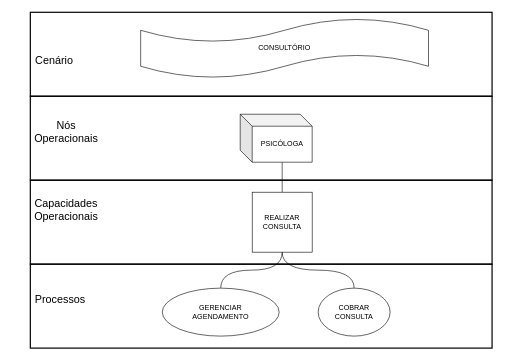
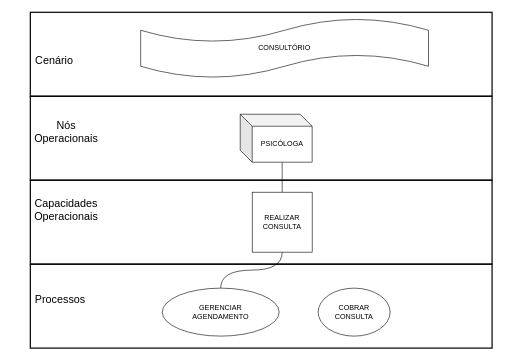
(319, 270) -> none
